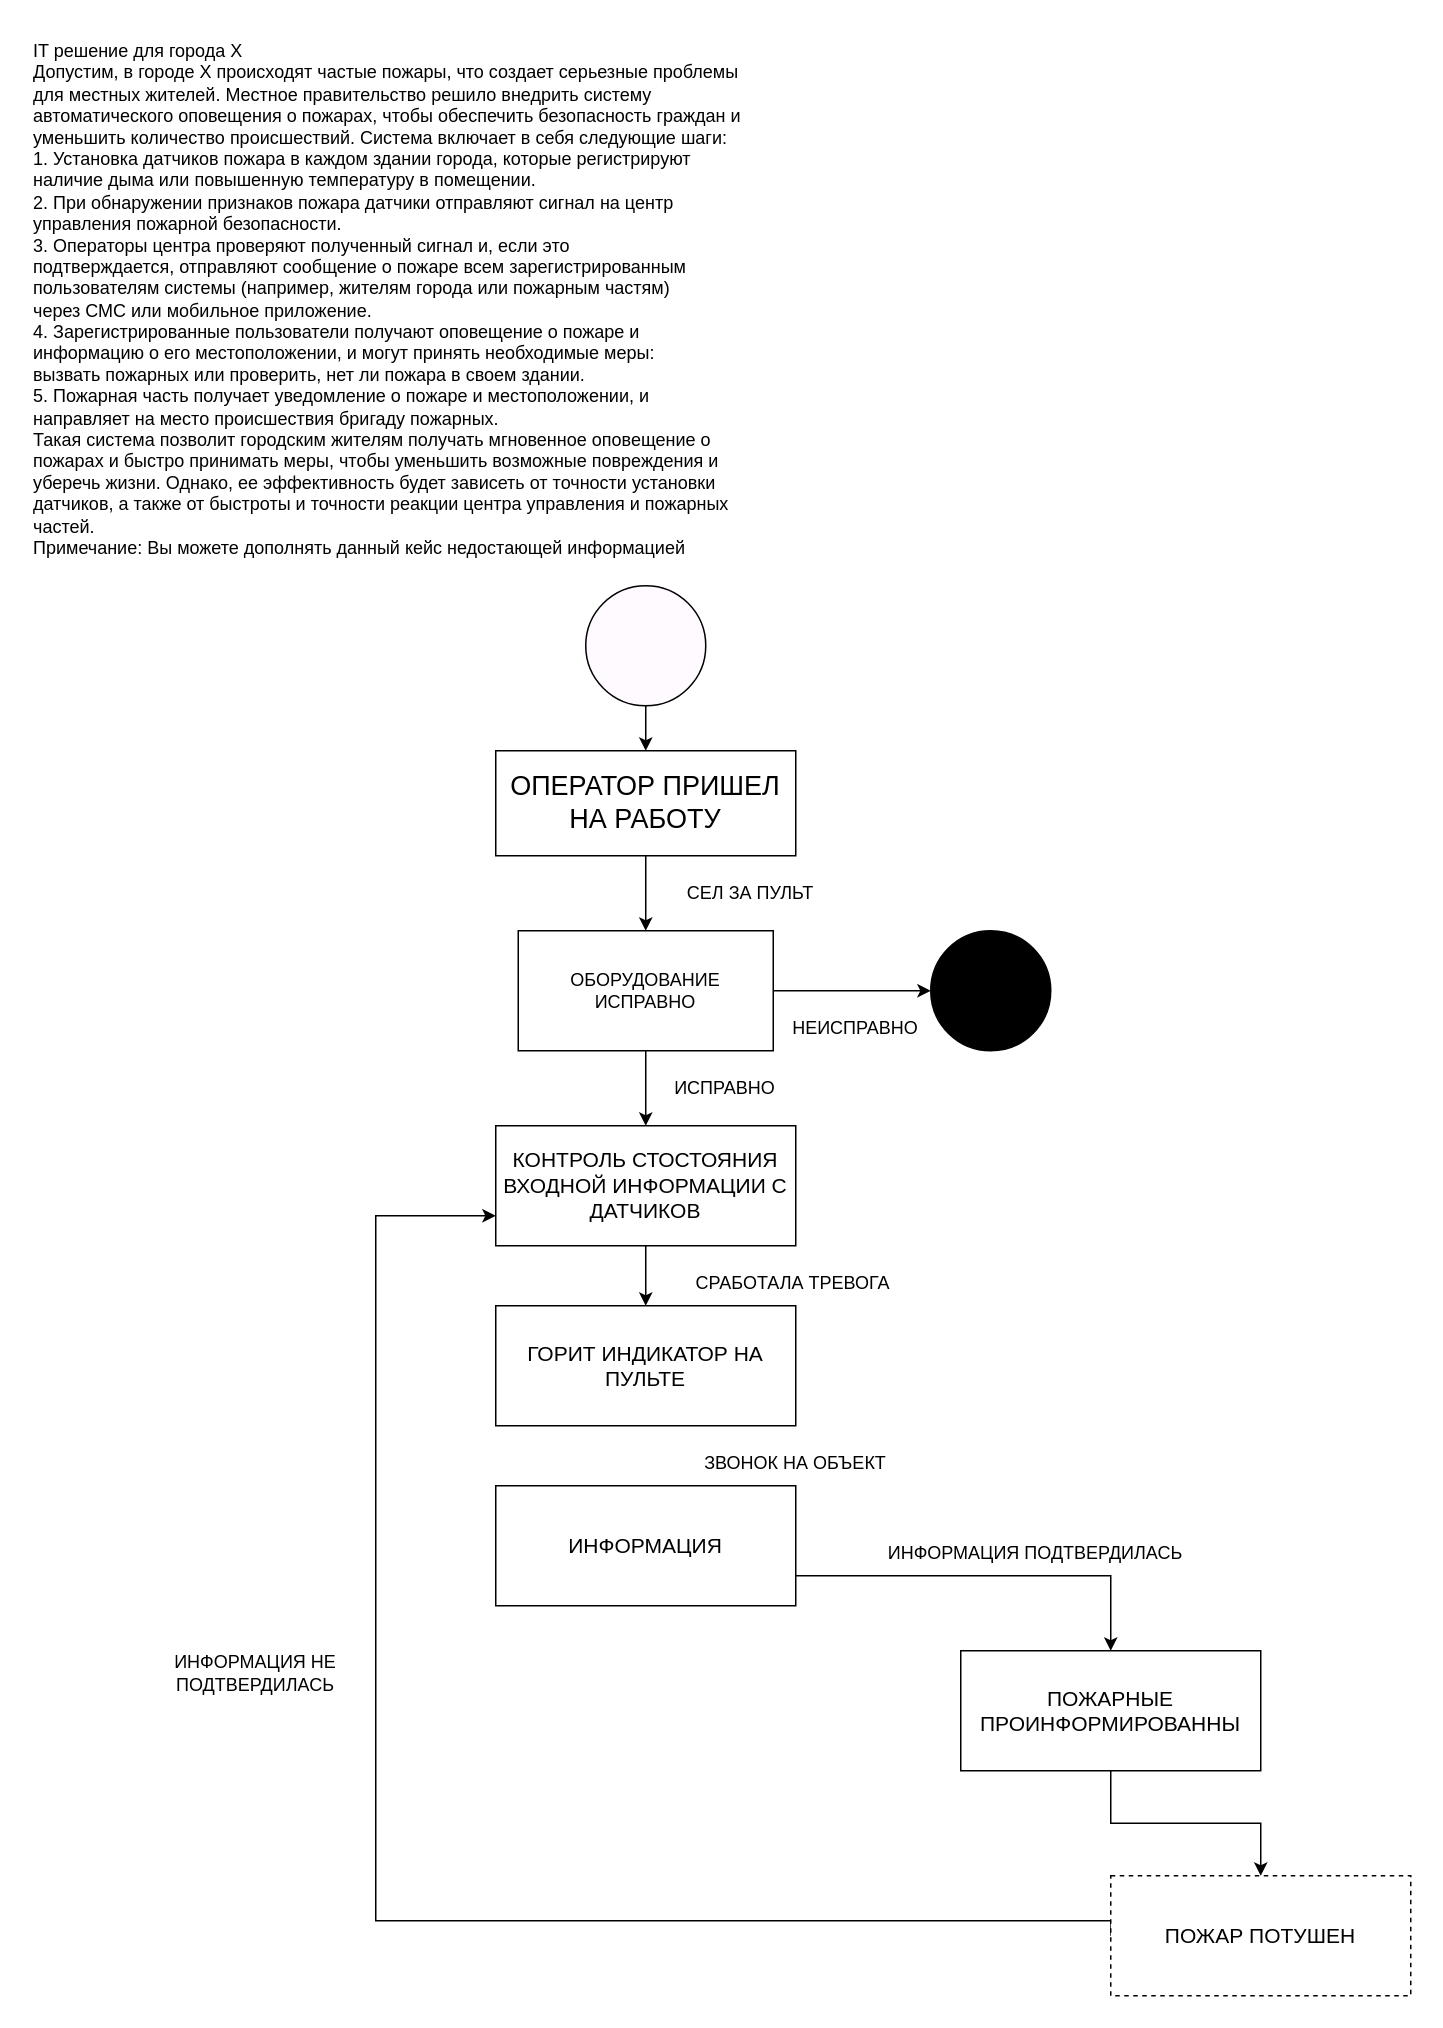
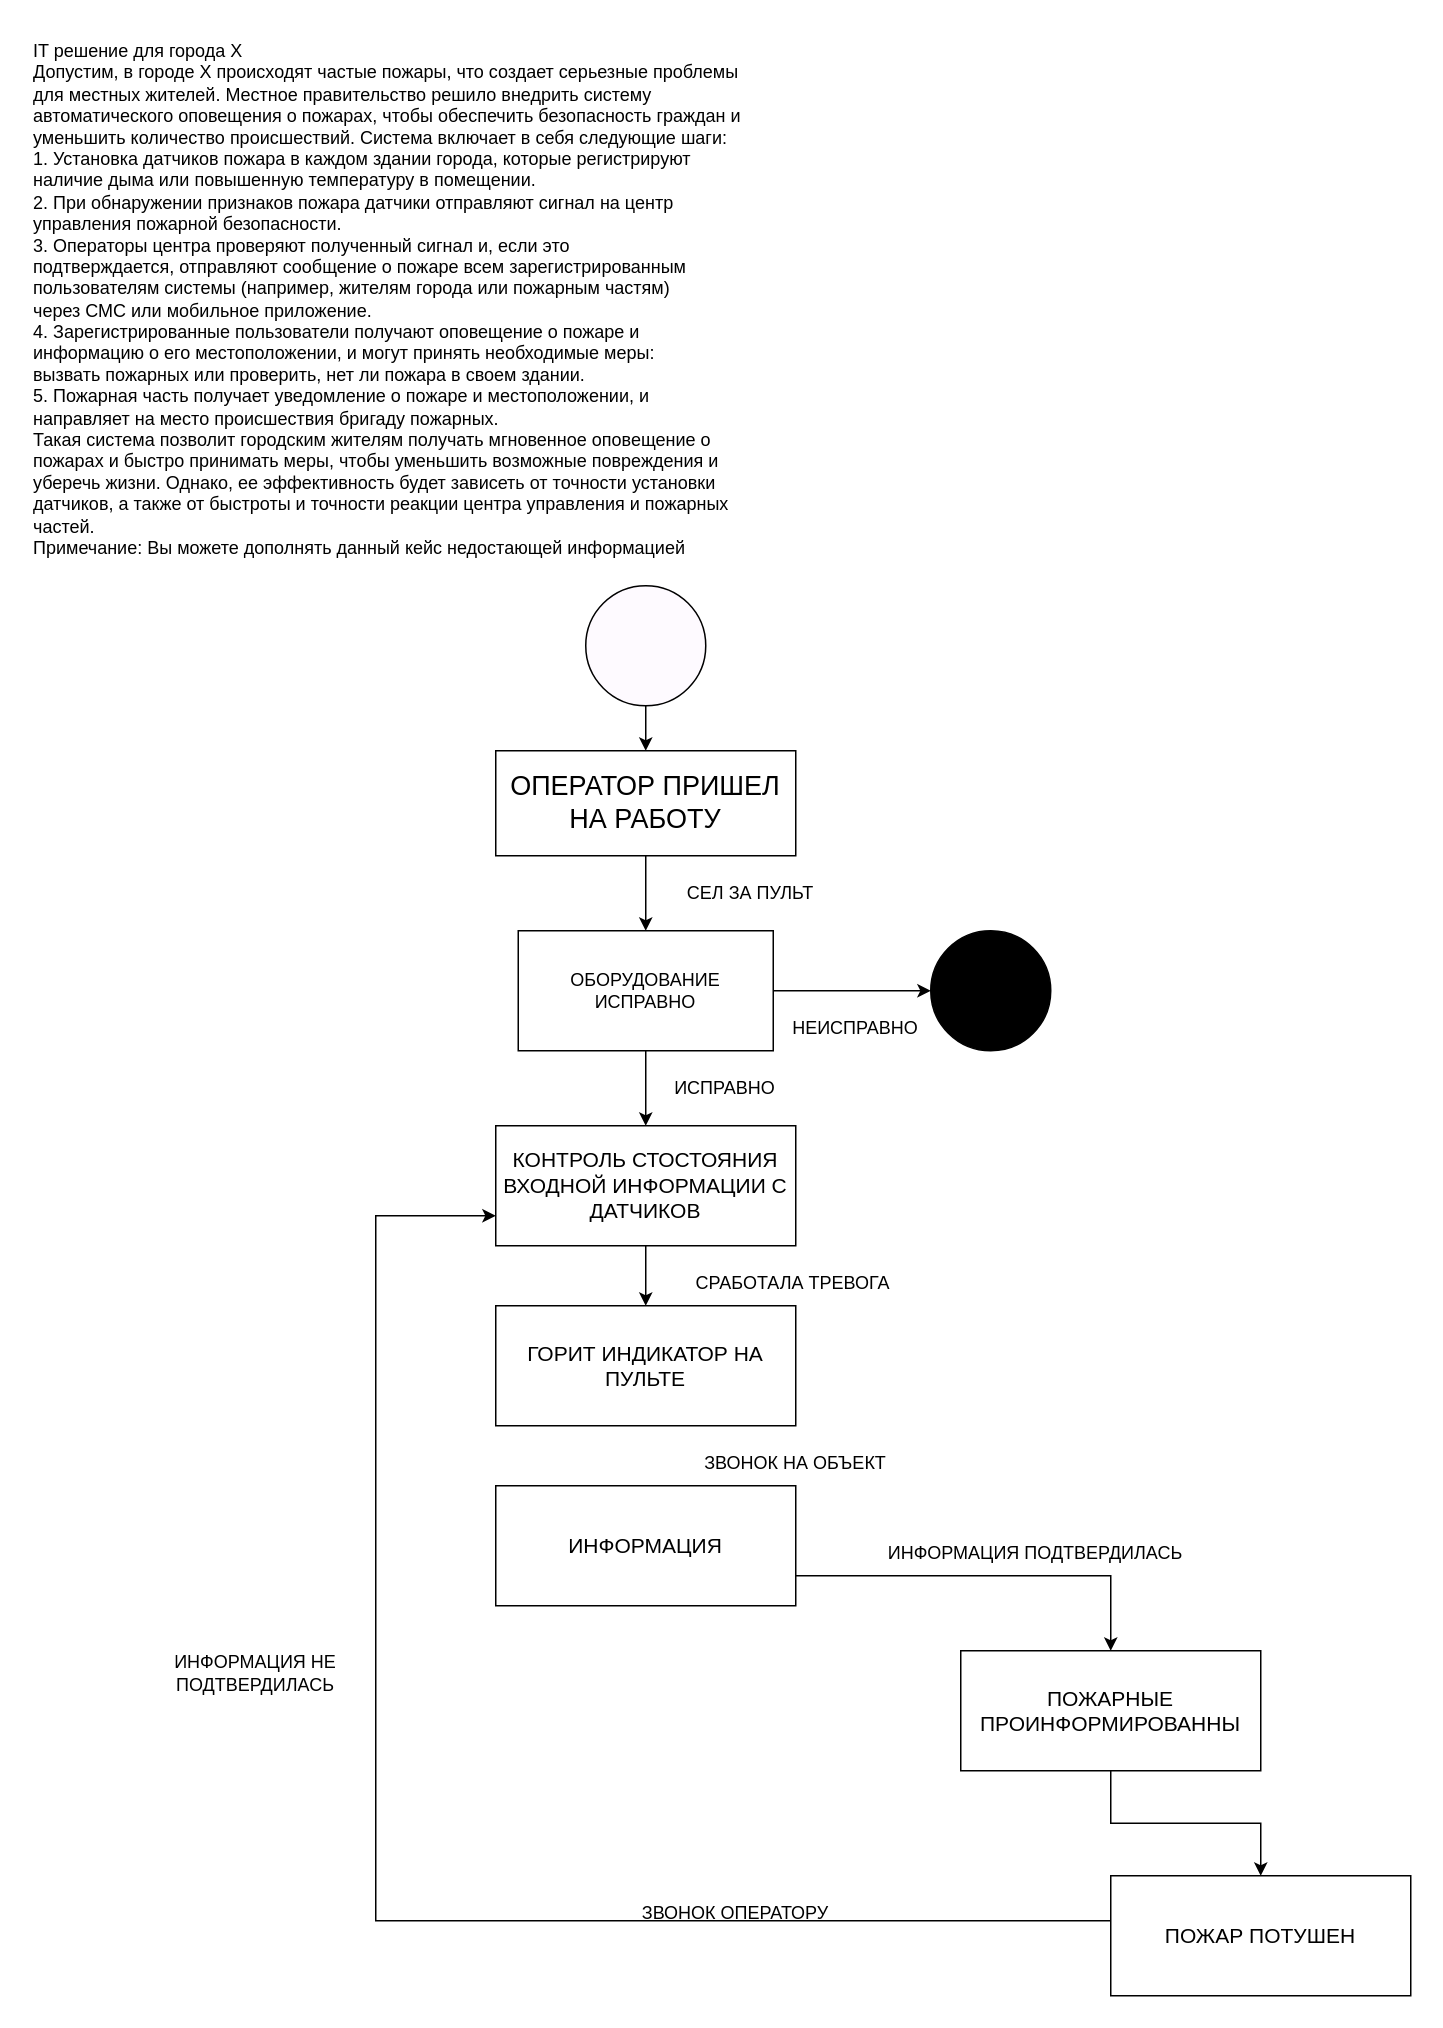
none -> (736, 1913)
(1261, 1936) -> (1261, 1936)
